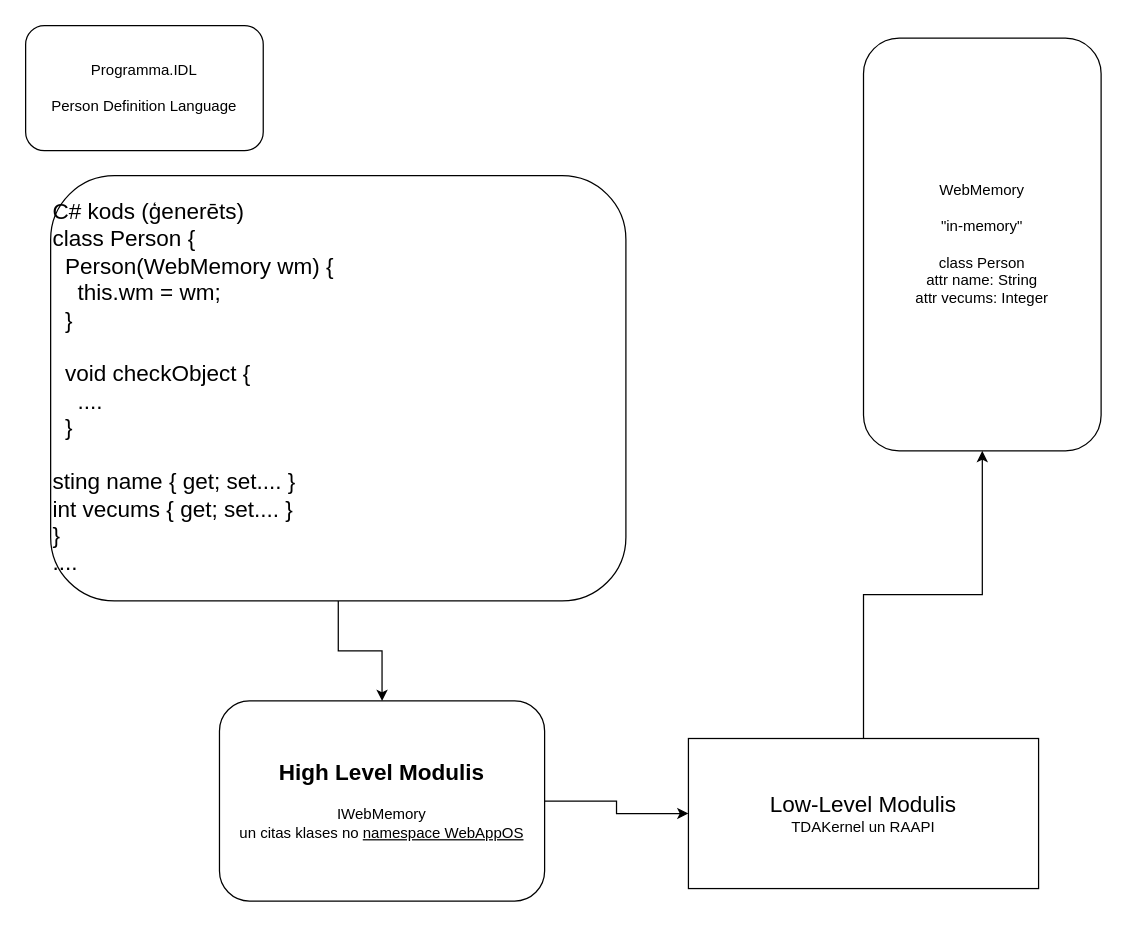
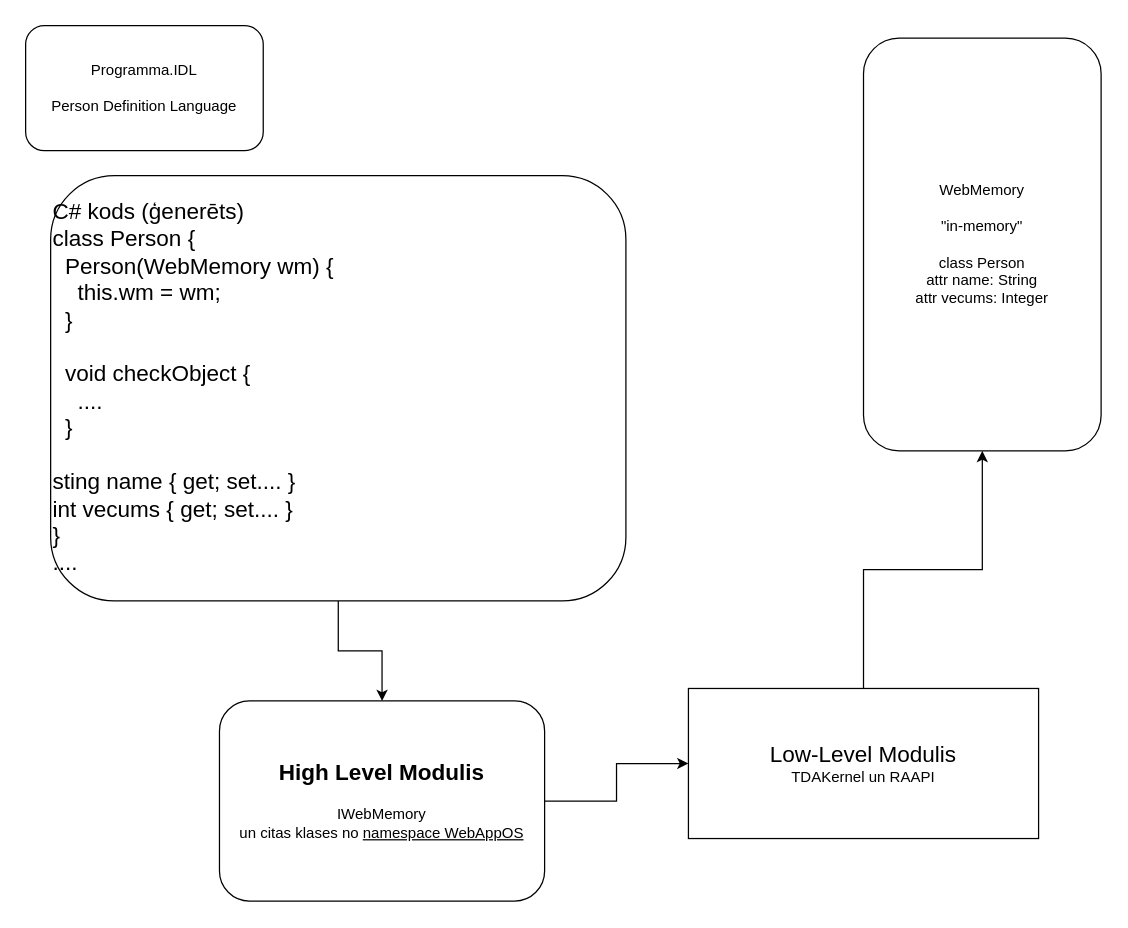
(863, 813) -> (863, 763)
